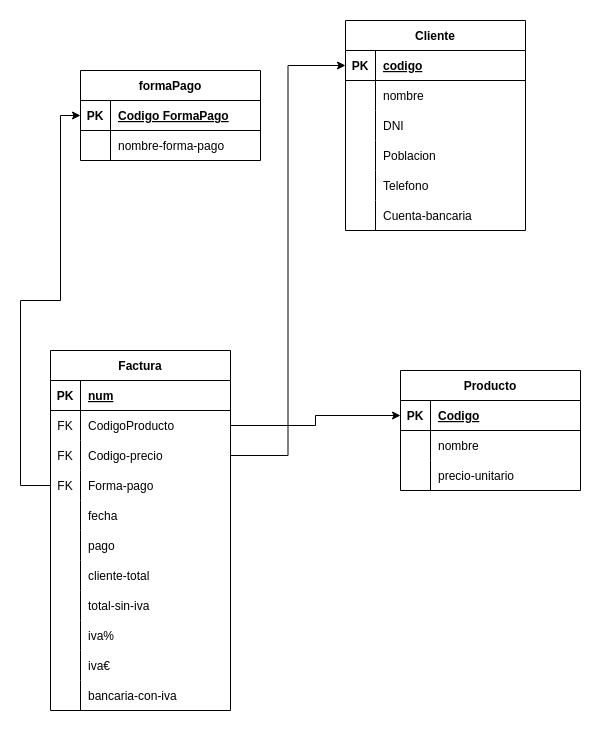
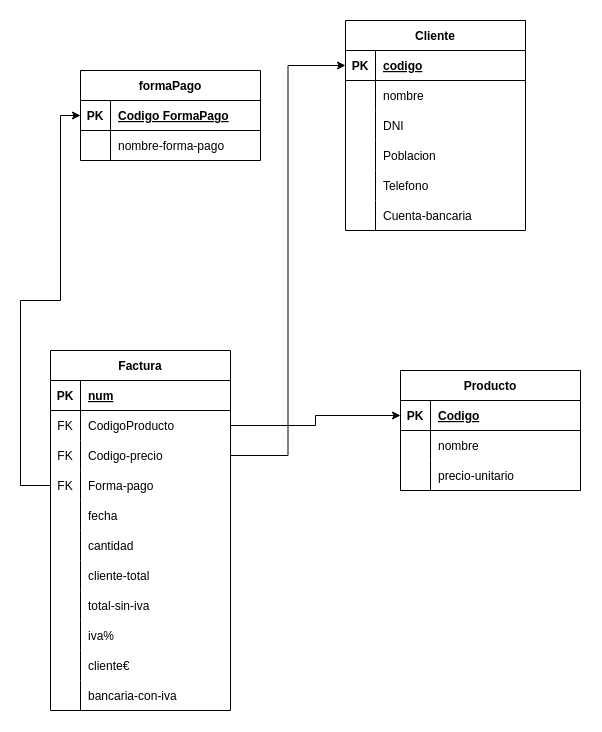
(101, 546) -> (113, 546)
(100, 666) -> (112, 666)
